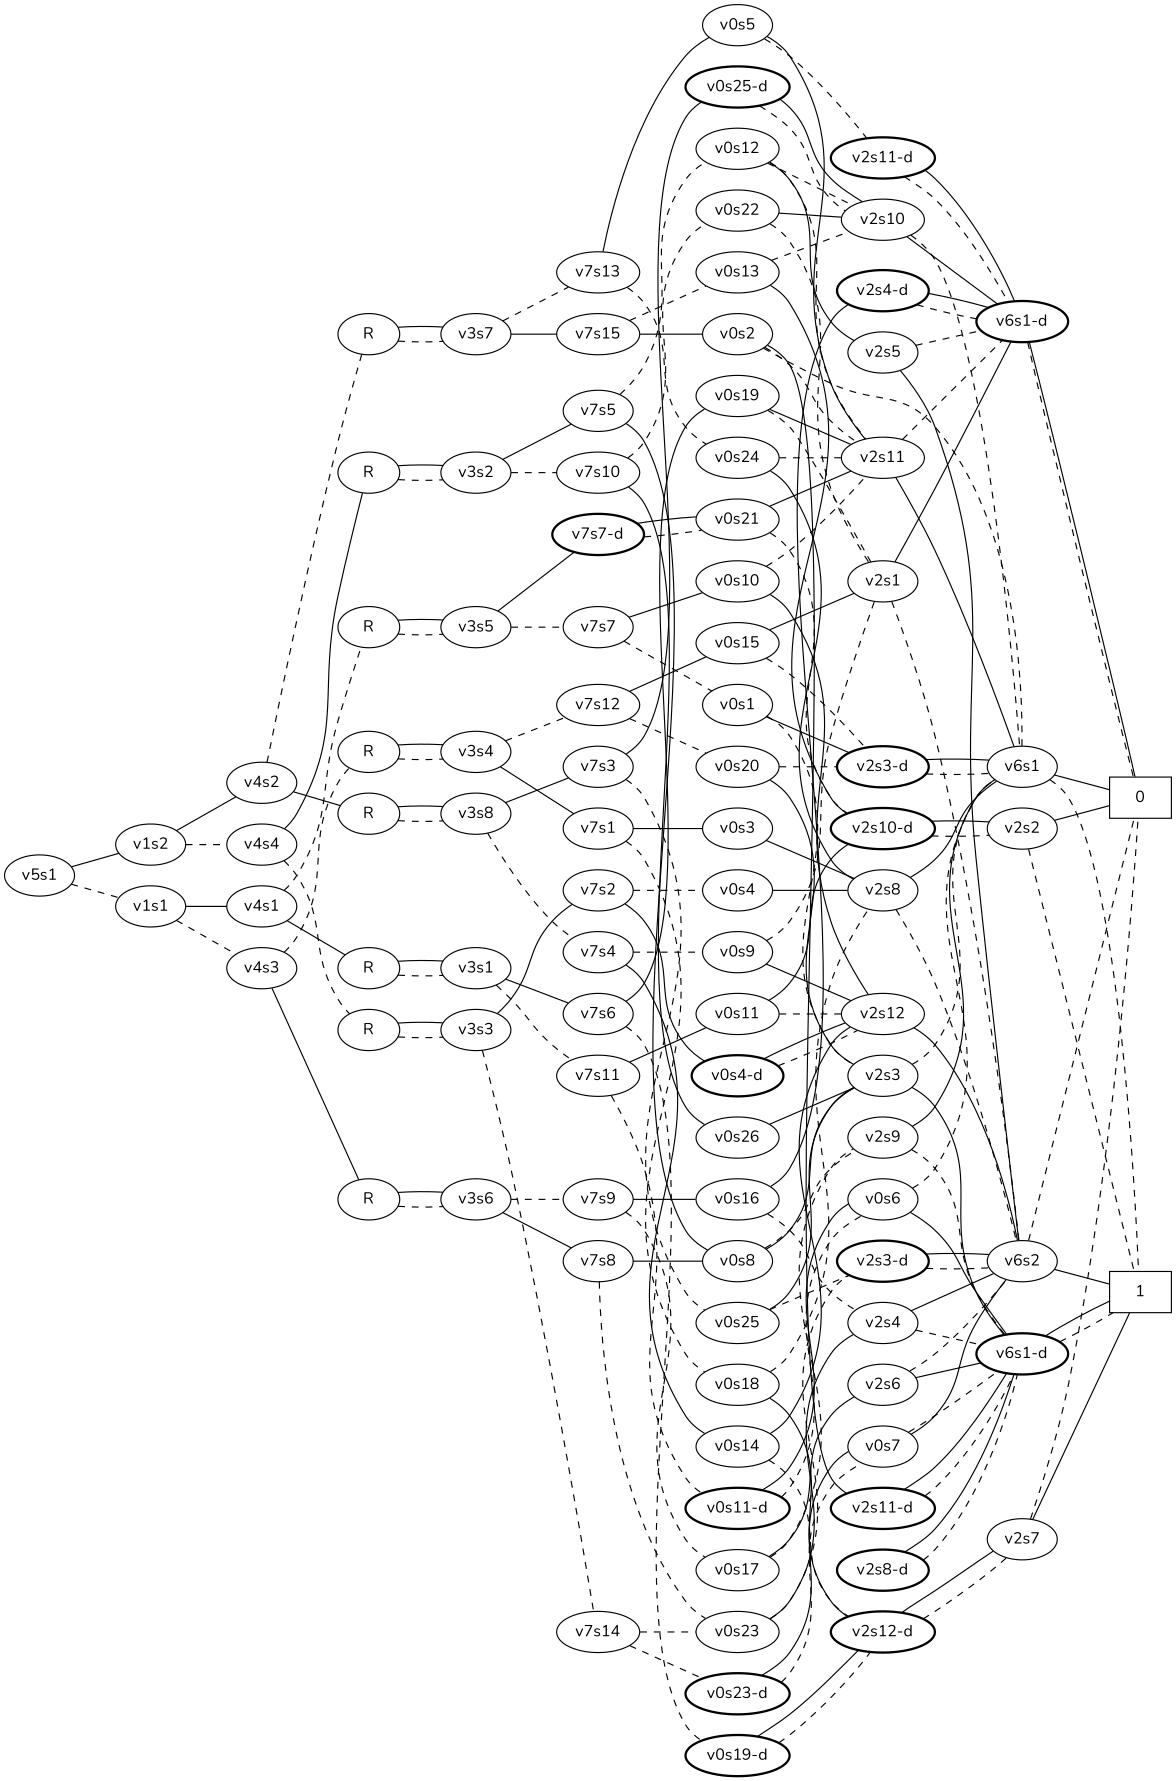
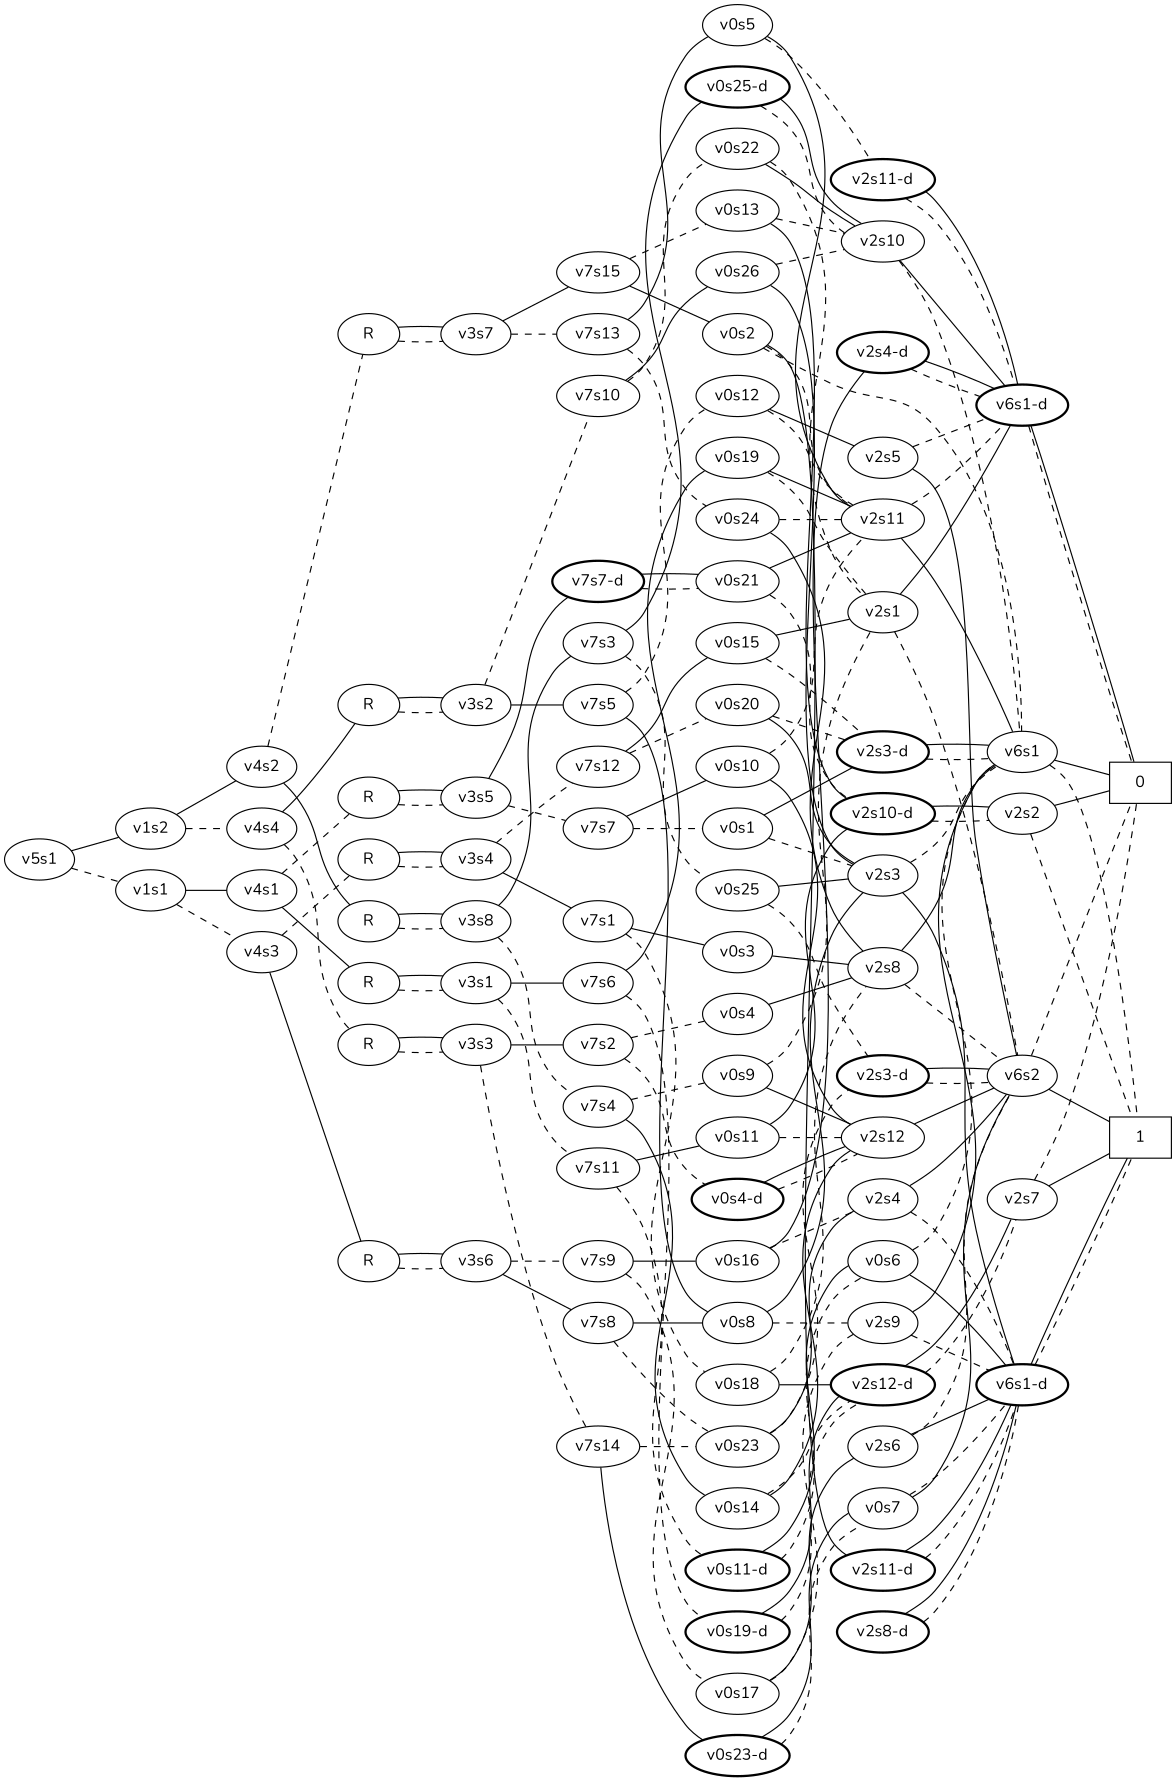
(810, 184) -> (805, 258)
(664, 983) -> (651, 1086)
(673, 1665) -> (630, 1613)
